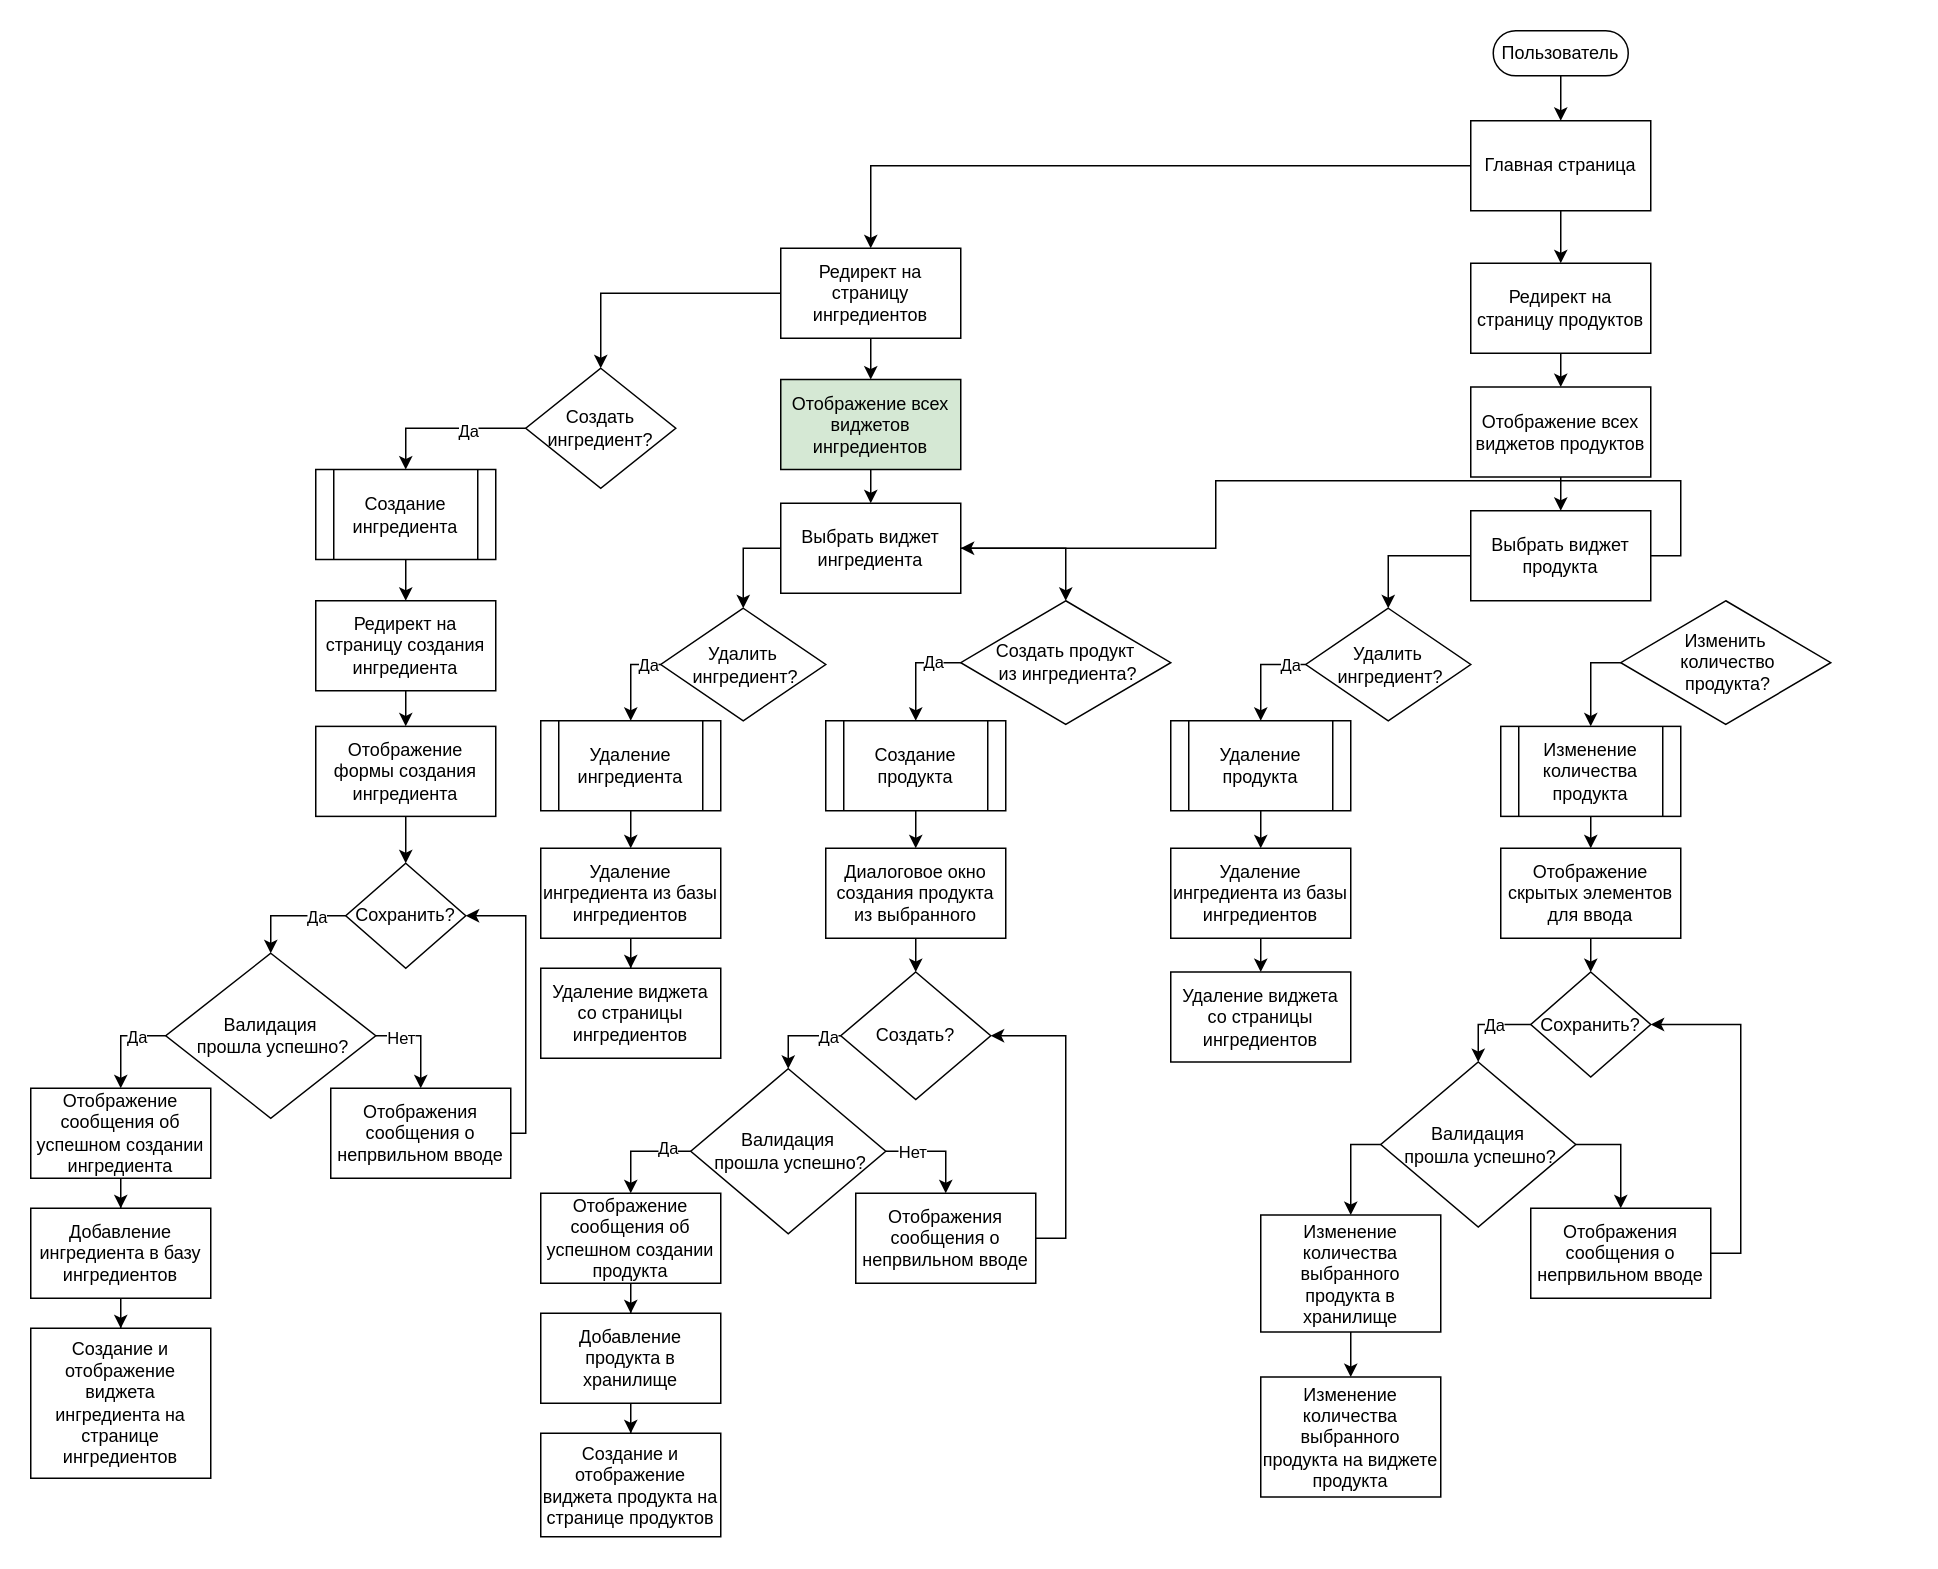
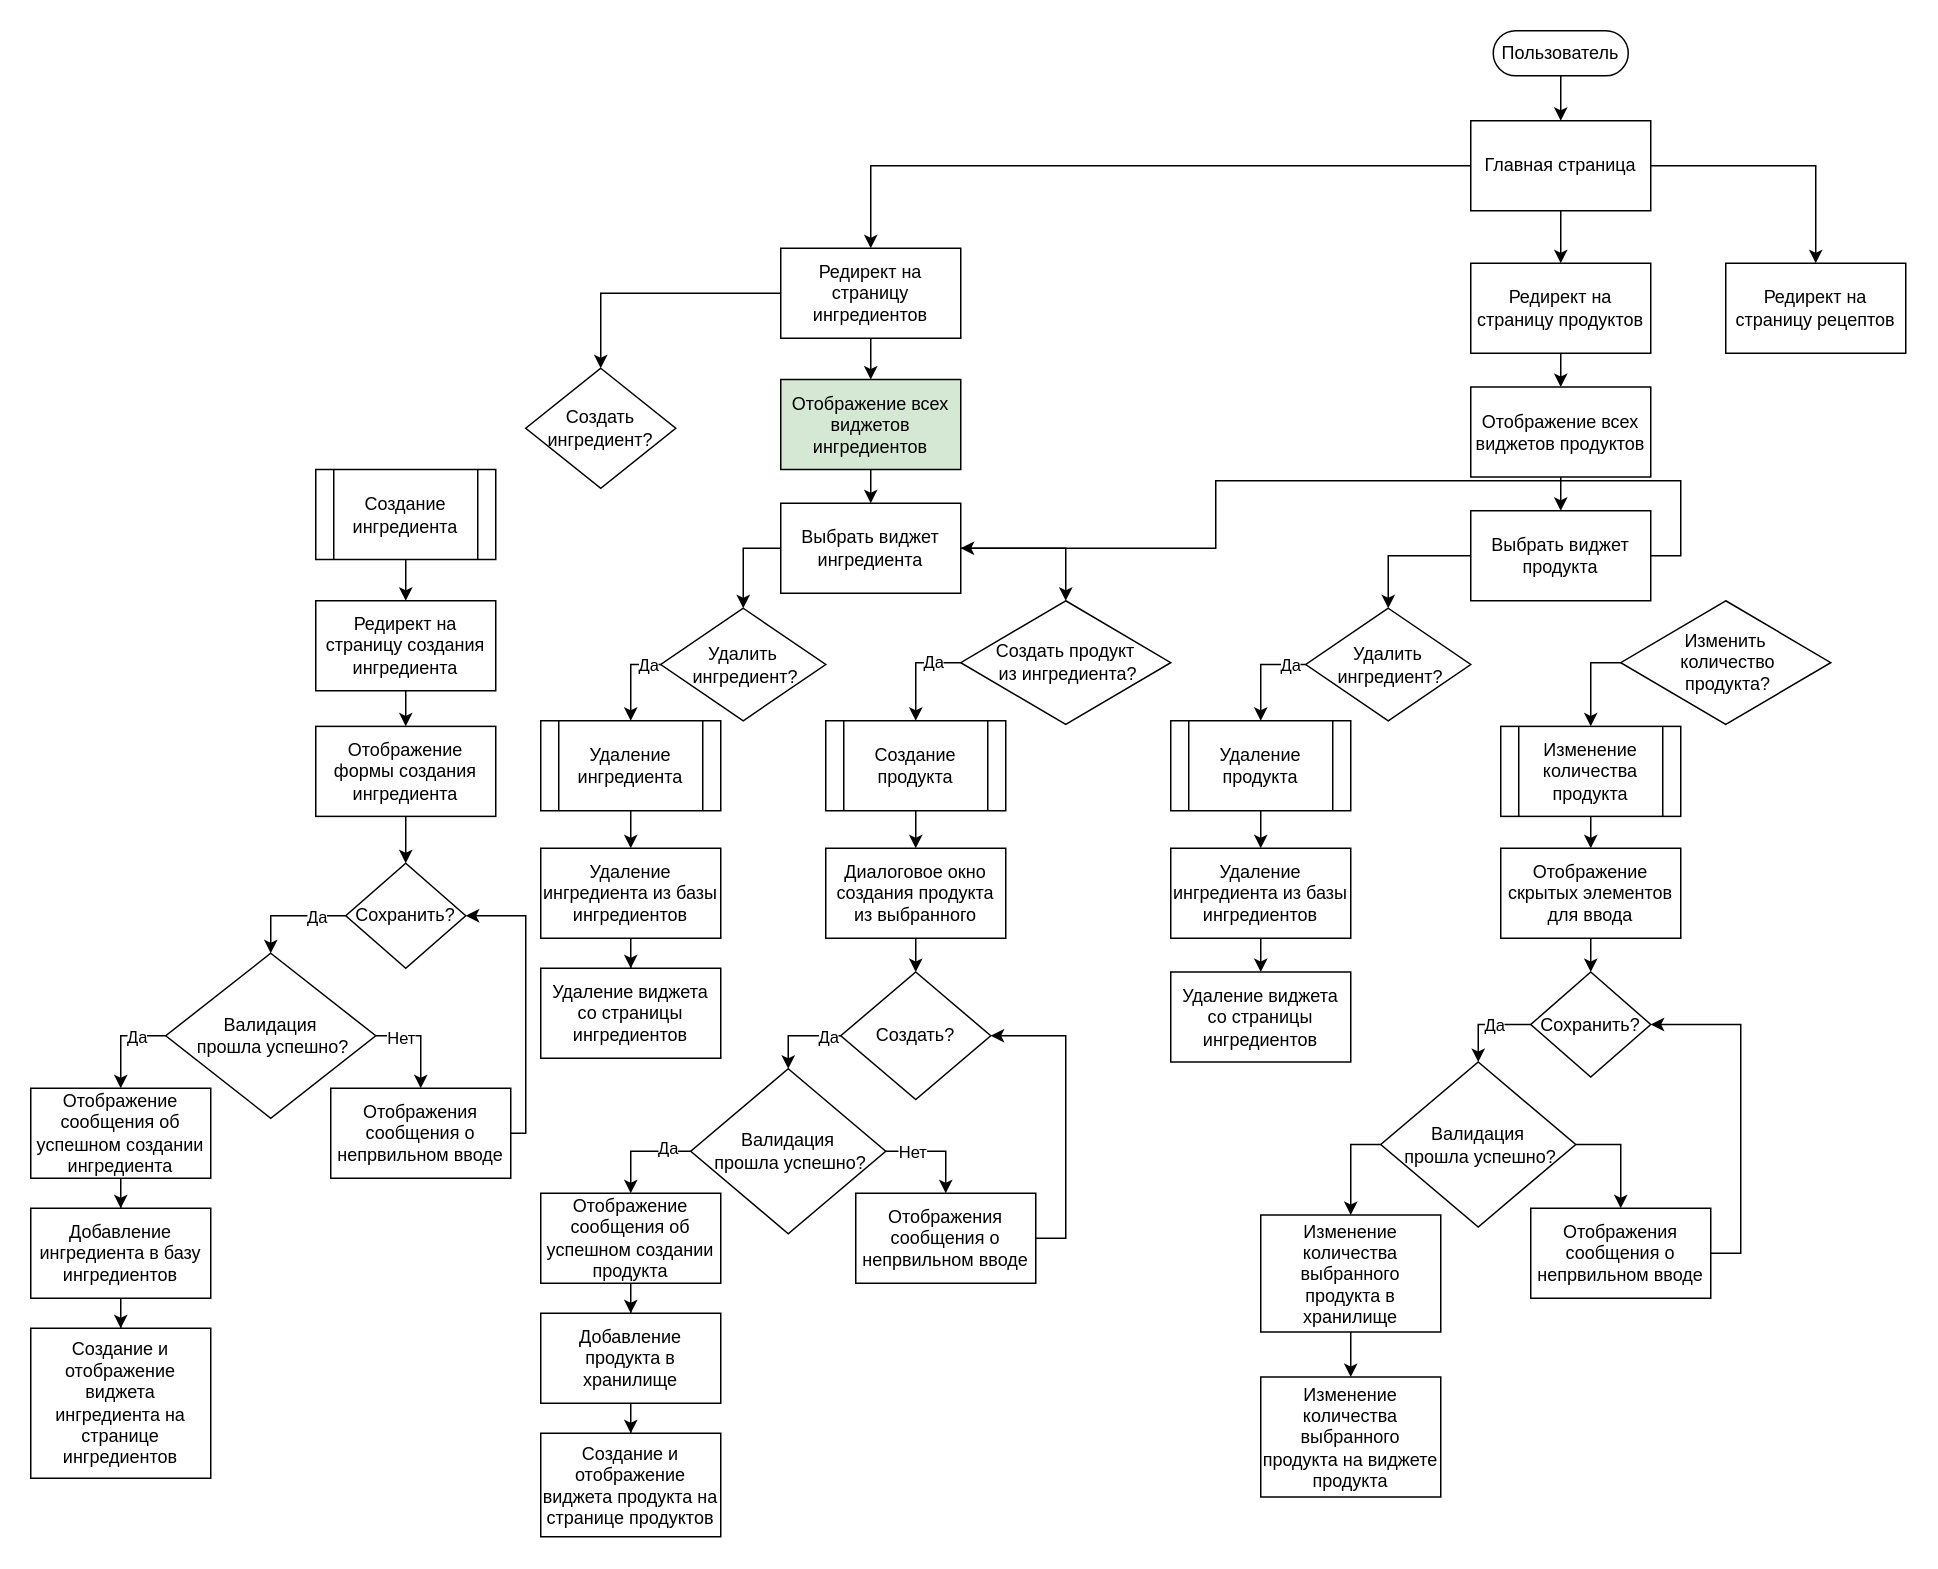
none -> (1777, 166)
none -> (1816, 308)
(451, 428) -> none
